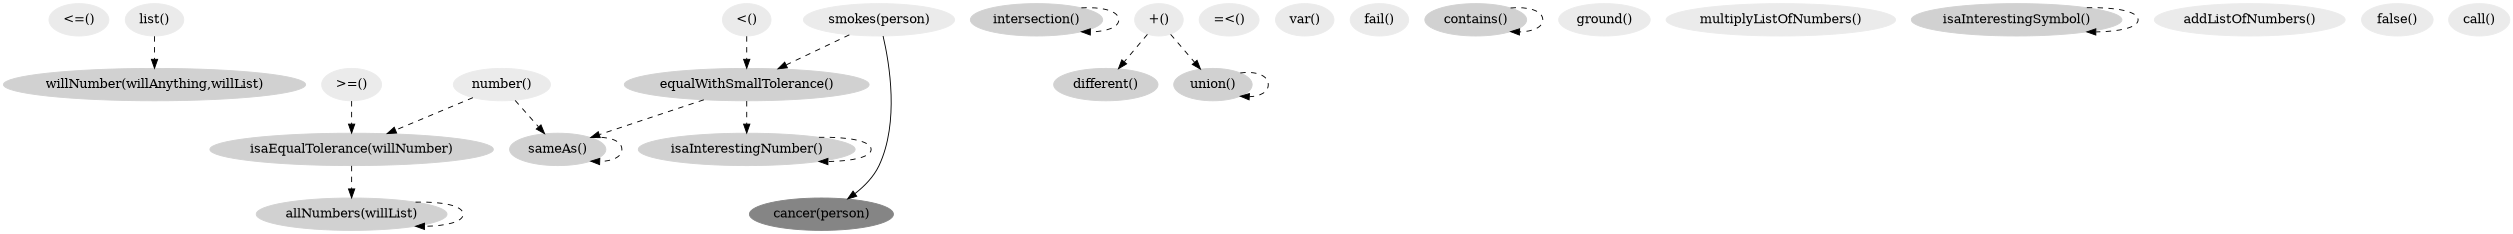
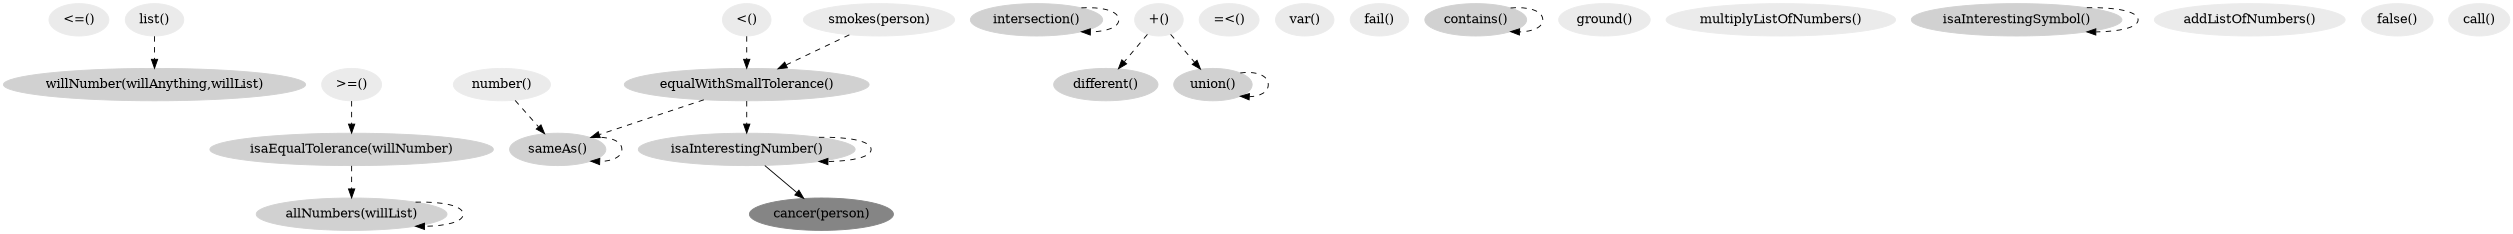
(434, 114) -> none
(890, 120) -> (781, 179)
